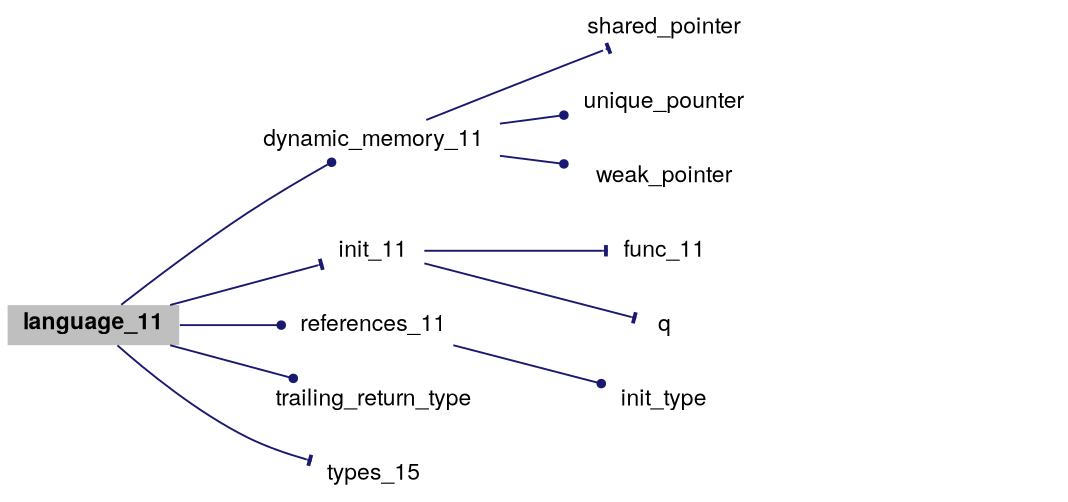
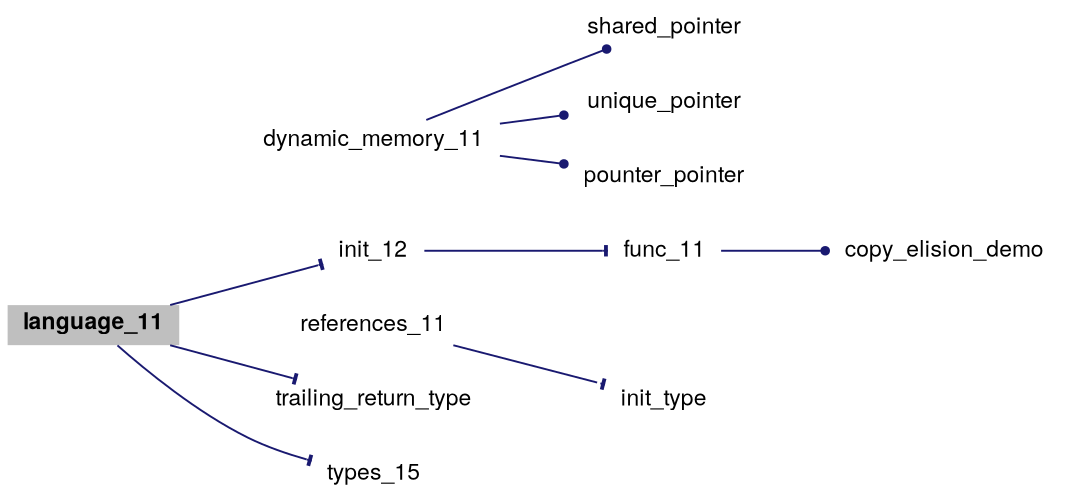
(515, 85) -> (515, 85)
(665, 102) -> (665, 102)
(665, 176) -> (665, 176)
(222, 230) -> none
(374, 251) -> (374, 251)
none -> (945, 251)
(228, 325) -> none
(665, 325) -> none
(231, 362) -> (231, 362)
(525, 364) -> (525, 364)
